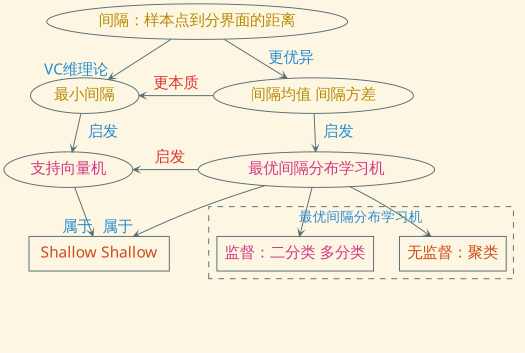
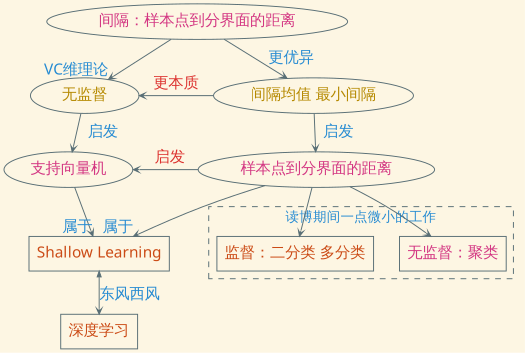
(197, 22) -> (197, 22)
(85, 96) -> (85, 96)
(313, 96) -> (313, 96)
(316, 170) -> (316, 170)
(361, 218) -> (361, 218)
(99, 254) -> (99, 254)
(295, 254) -> (295, 254)
(453, 254) -> (453, 254)
none -> (99, 332)
